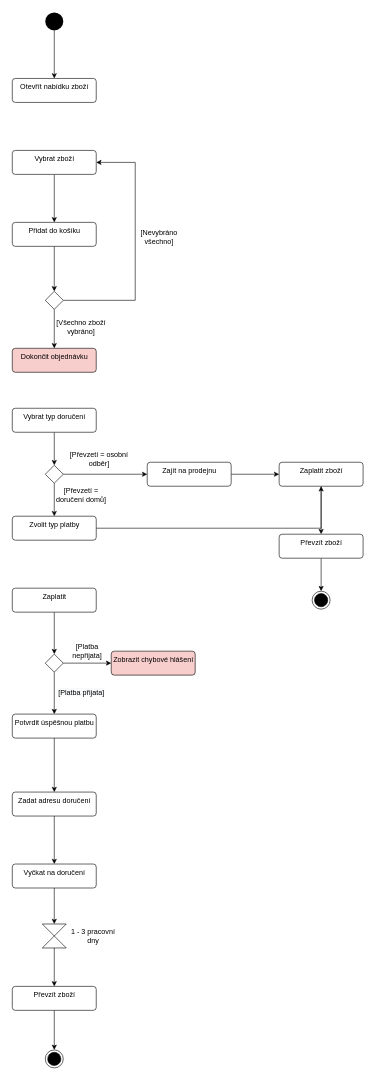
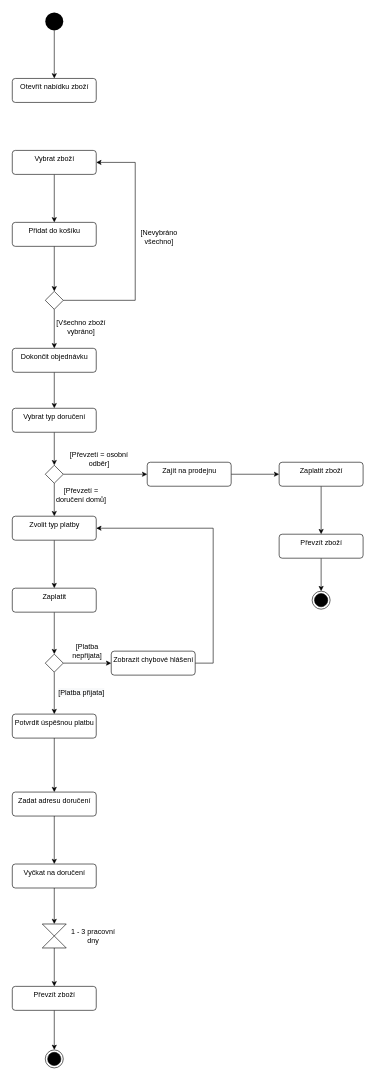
(54, 360) -> (54, 360)
none -> (54, 402)
(97, 528) -> (54, 582)
none -> (213, 606)
(153, 663) -> (153, 663)
